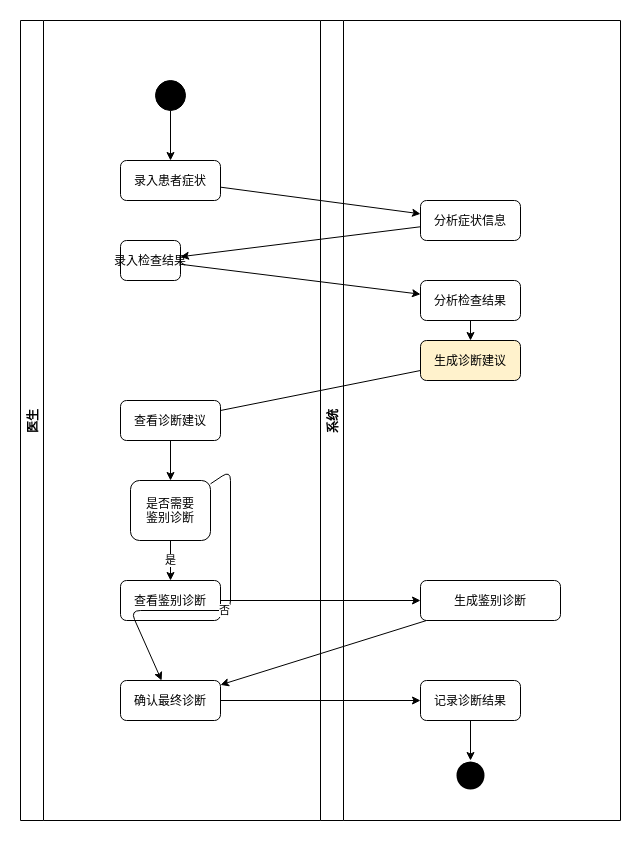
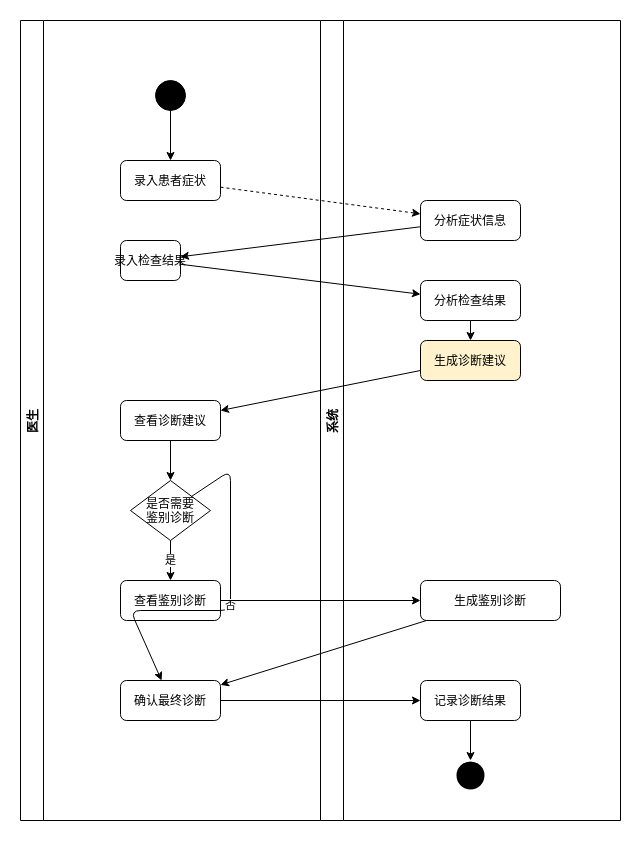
(317, 200) -> (317, 200)
(225, 410) -> (229, 409)
(171, 511) -> (171, 511)
